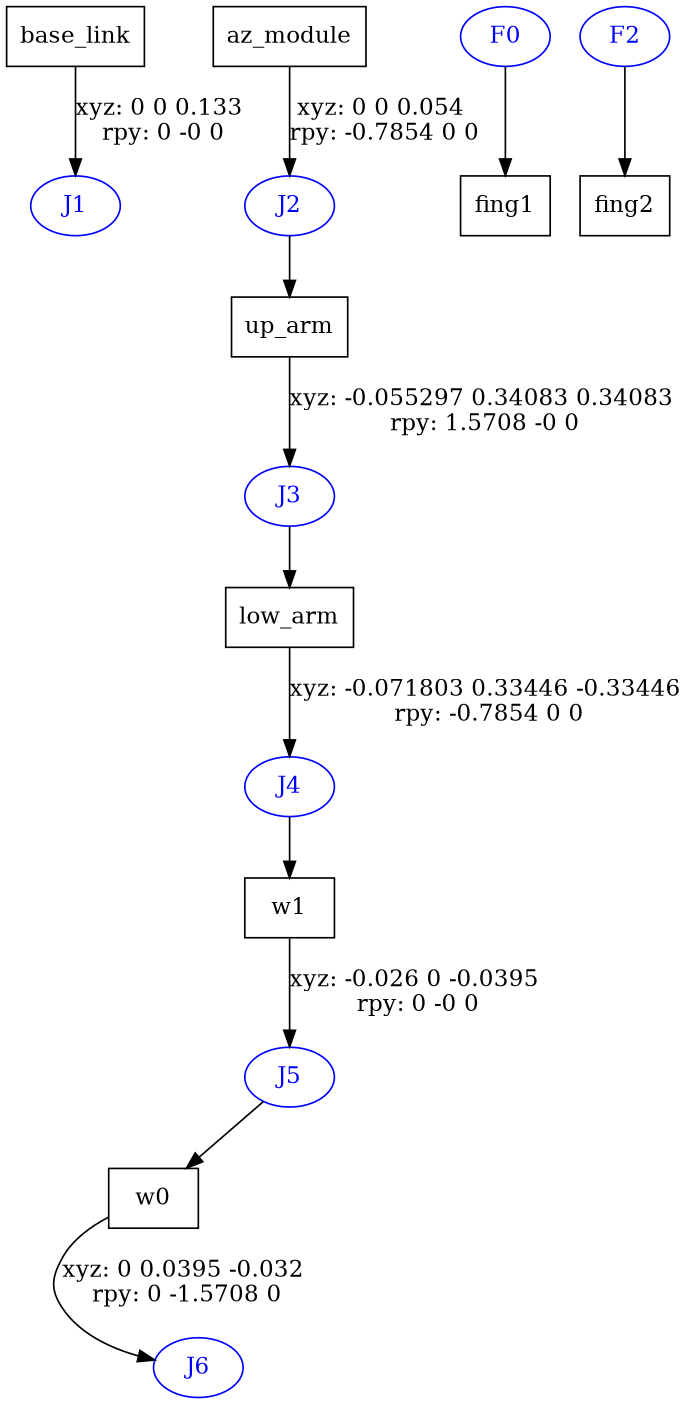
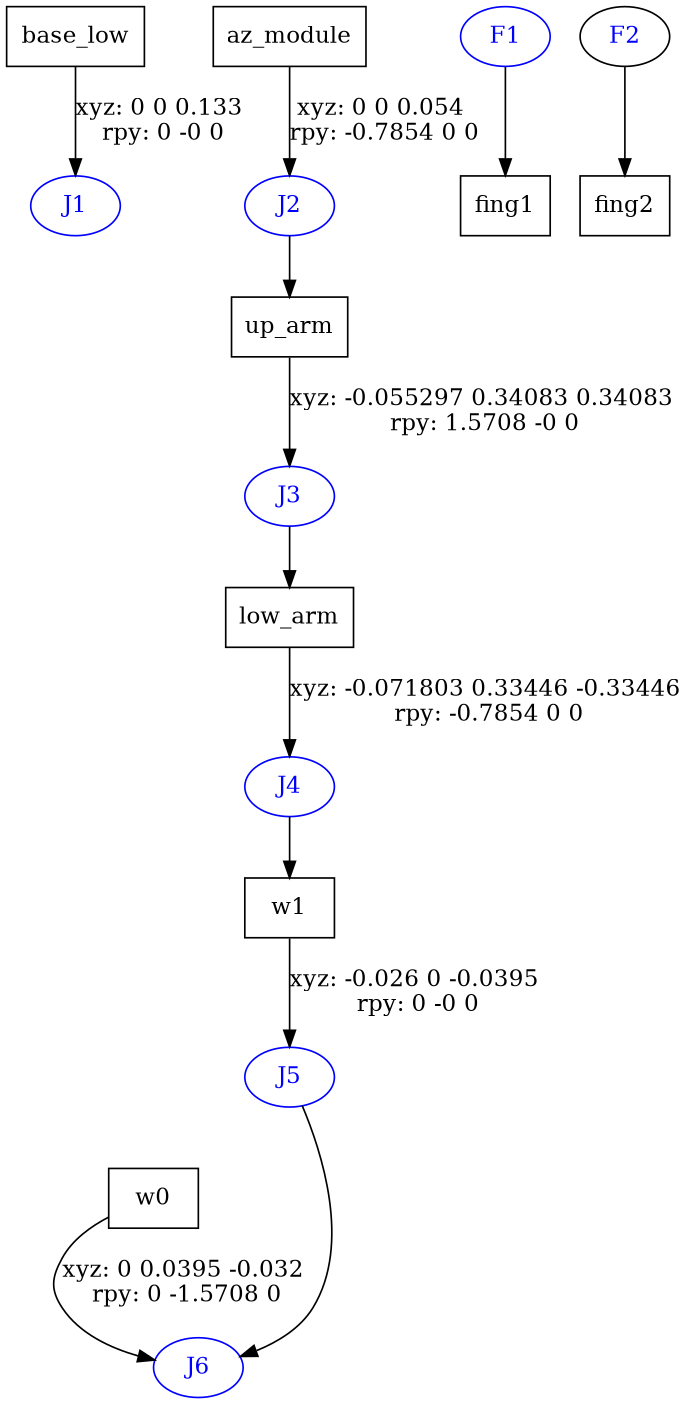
(76, 37) -> (76, 37)
(505, 37) -> (505, 37)
(625, 37) -> (625, 37)
(231, 1129) -> (331, 1242)
